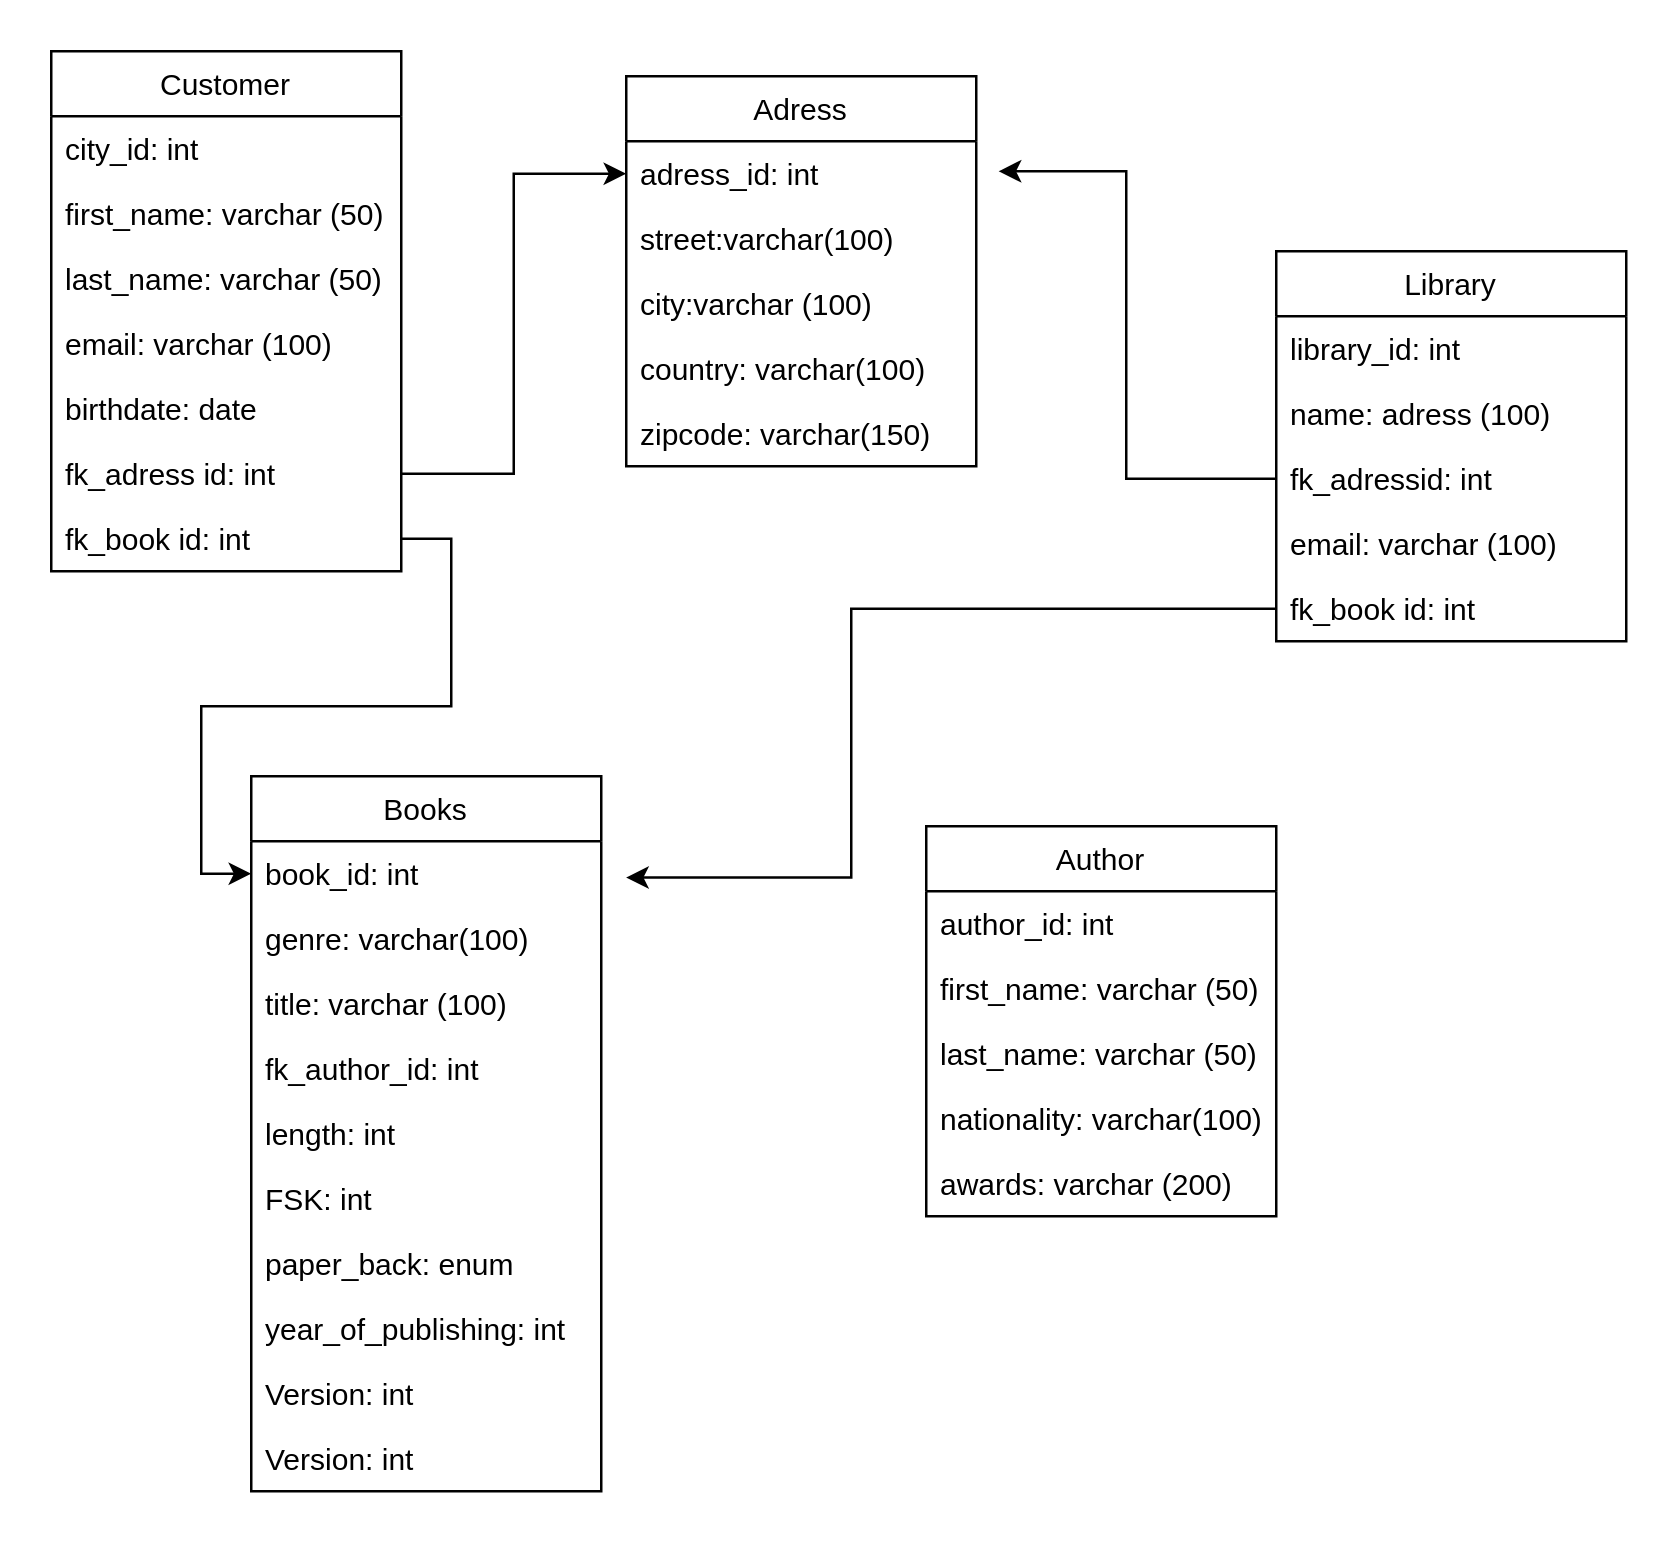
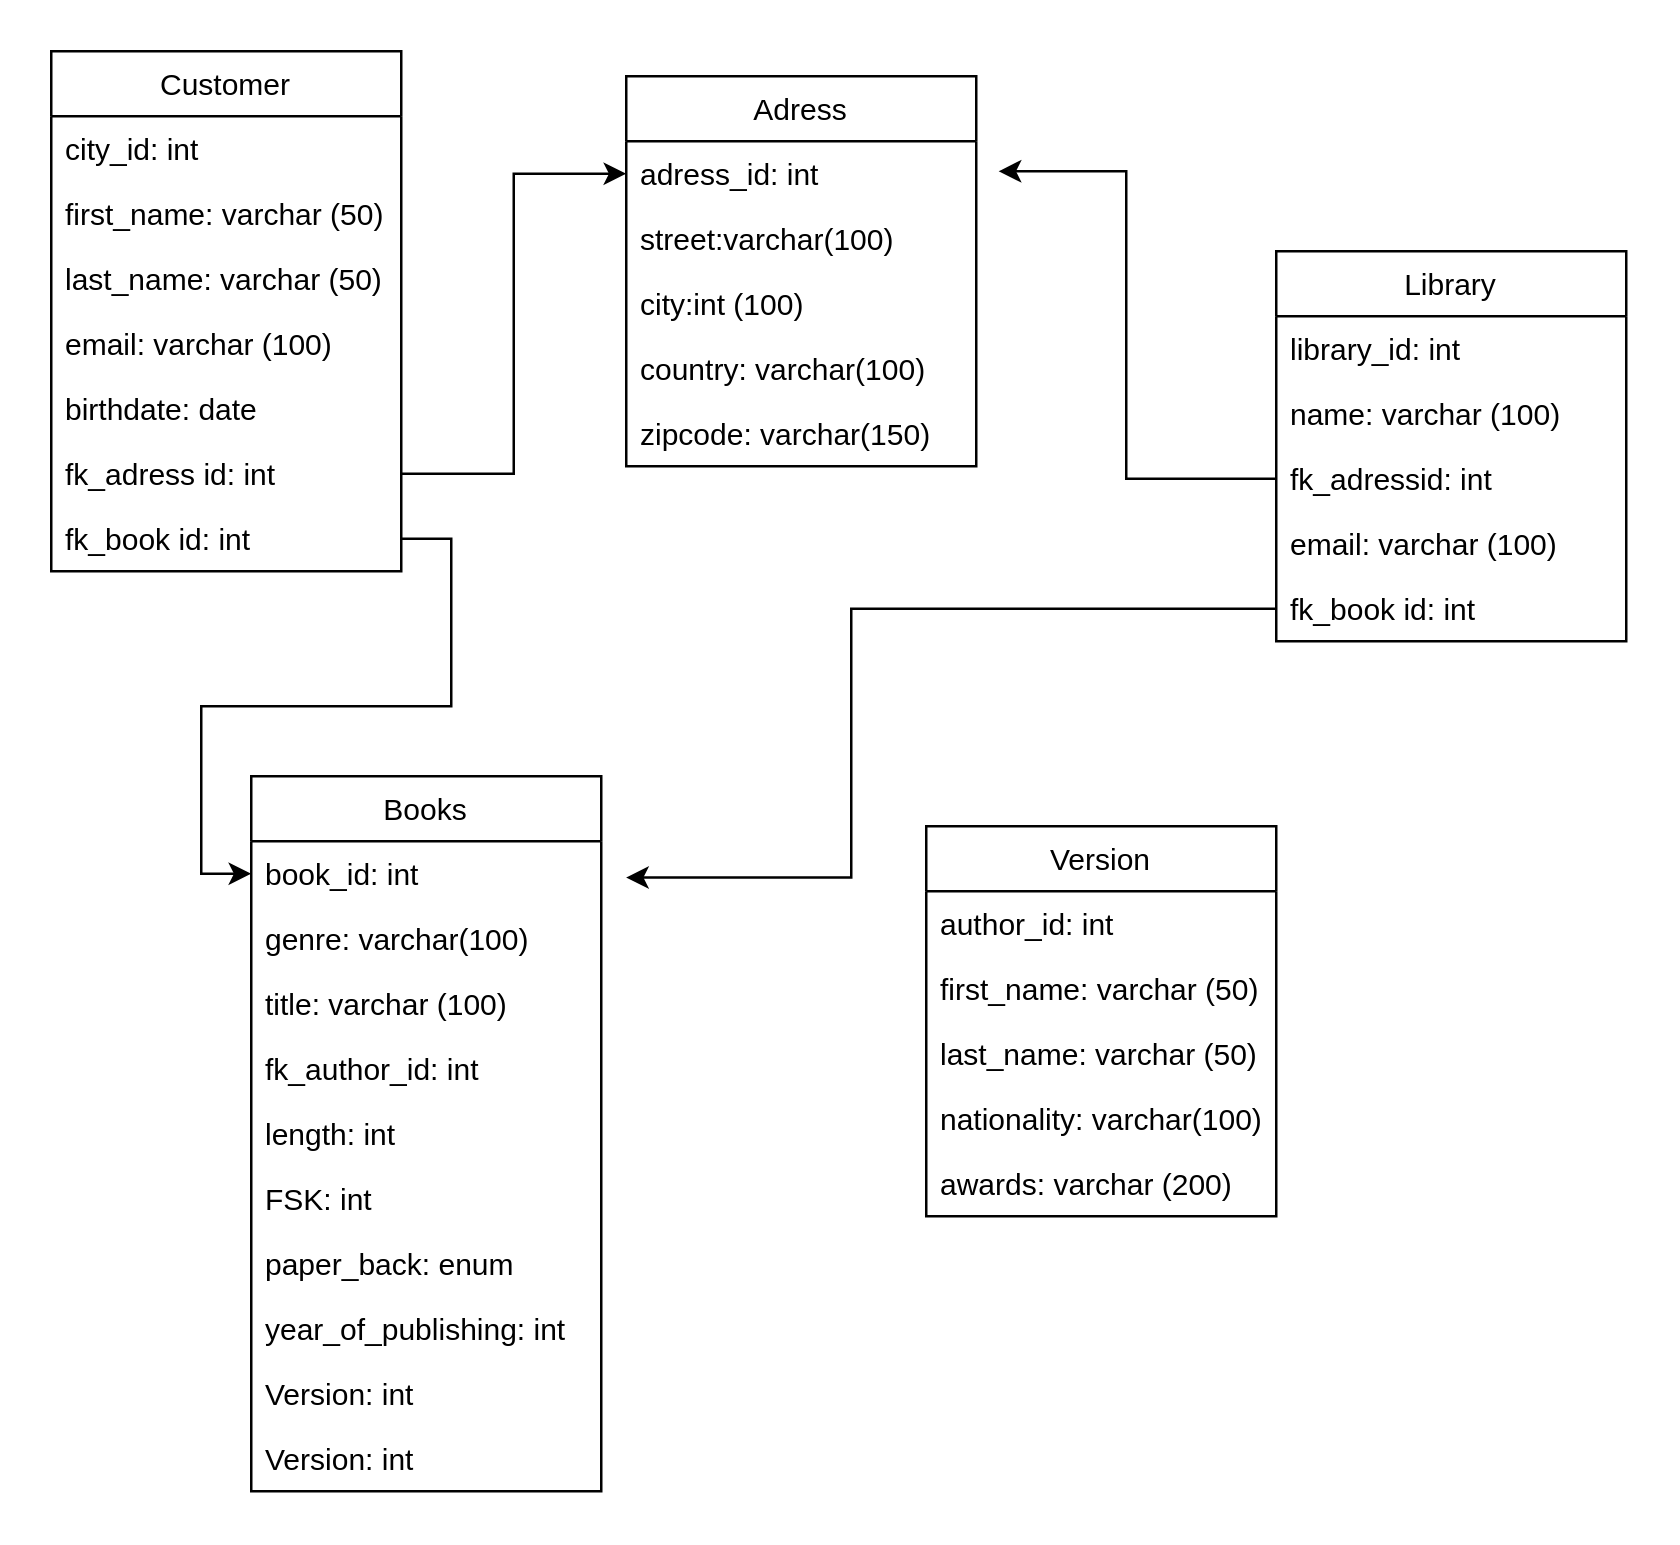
(780, 305) -> (742, 305)
(1430, 415) -> (1438, 415)
(1100, 860) -> (1100, 860)
